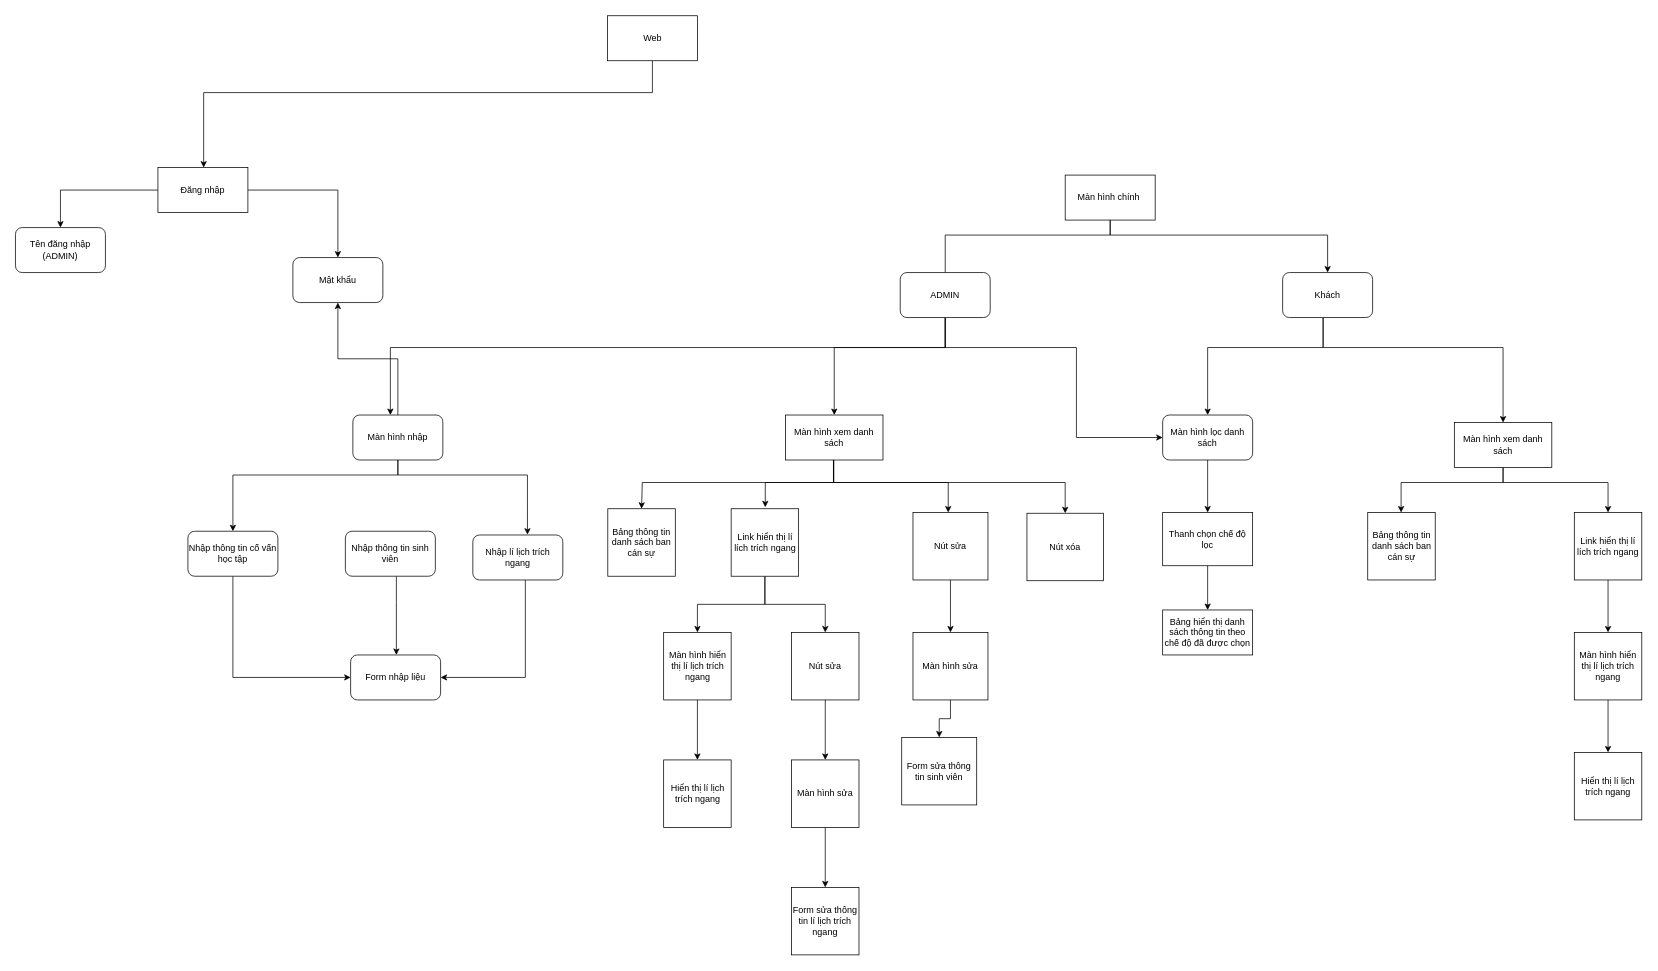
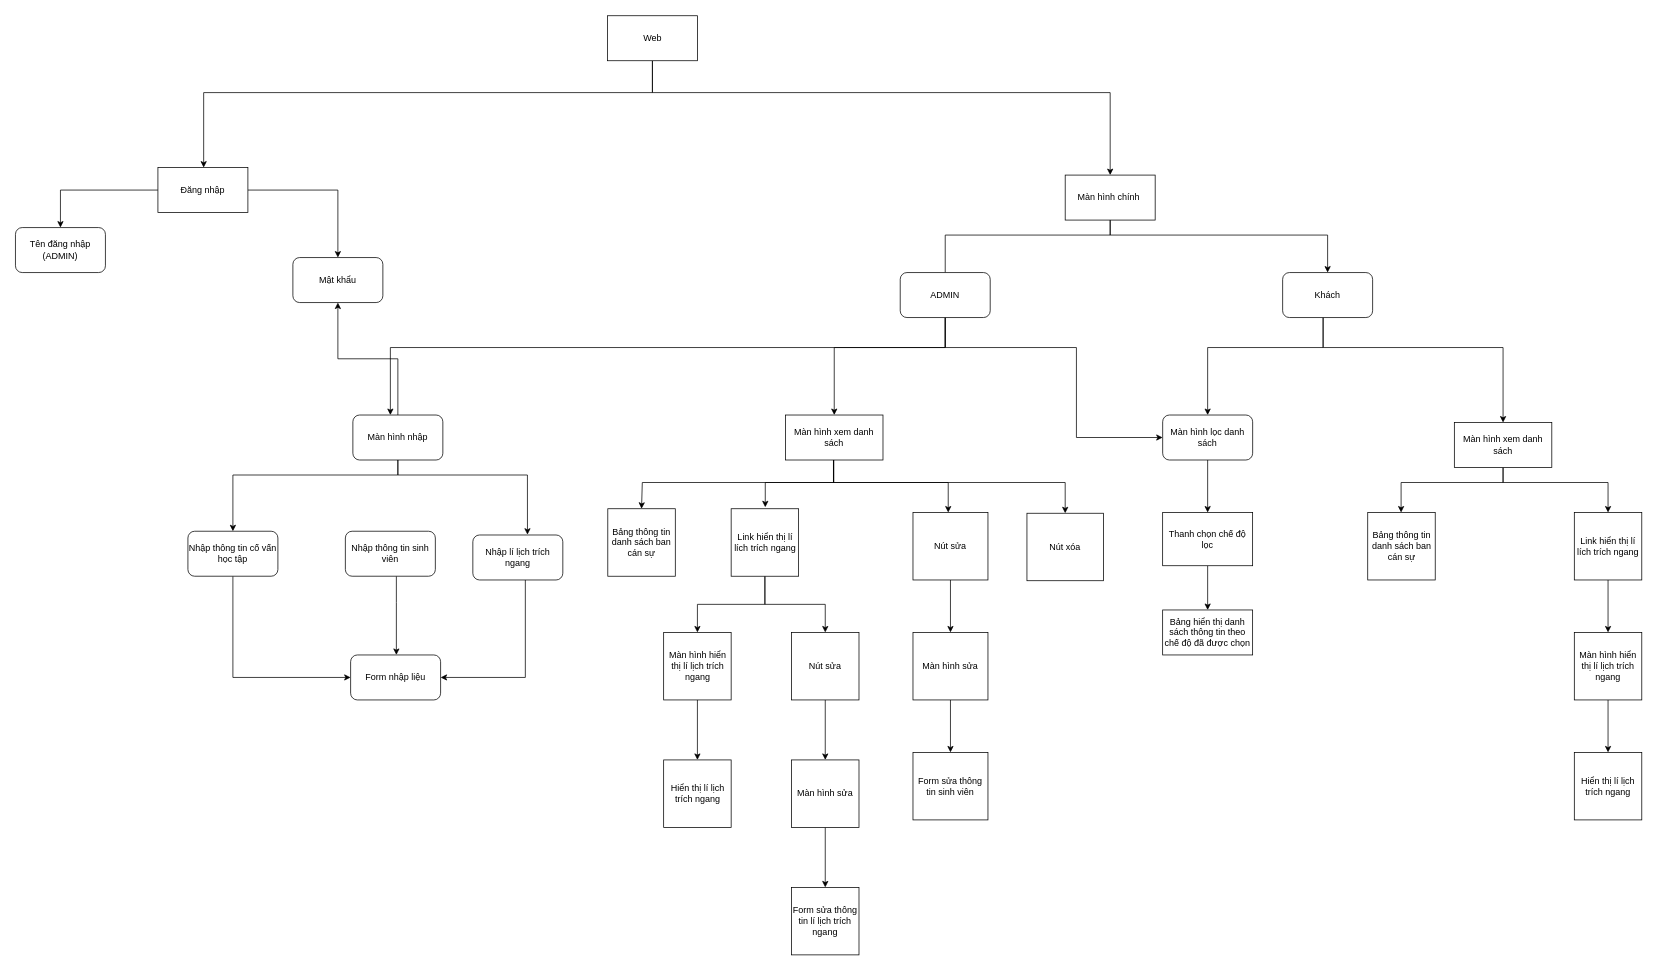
none -> (920, 93)
(939, 771) -> (951, 786)
